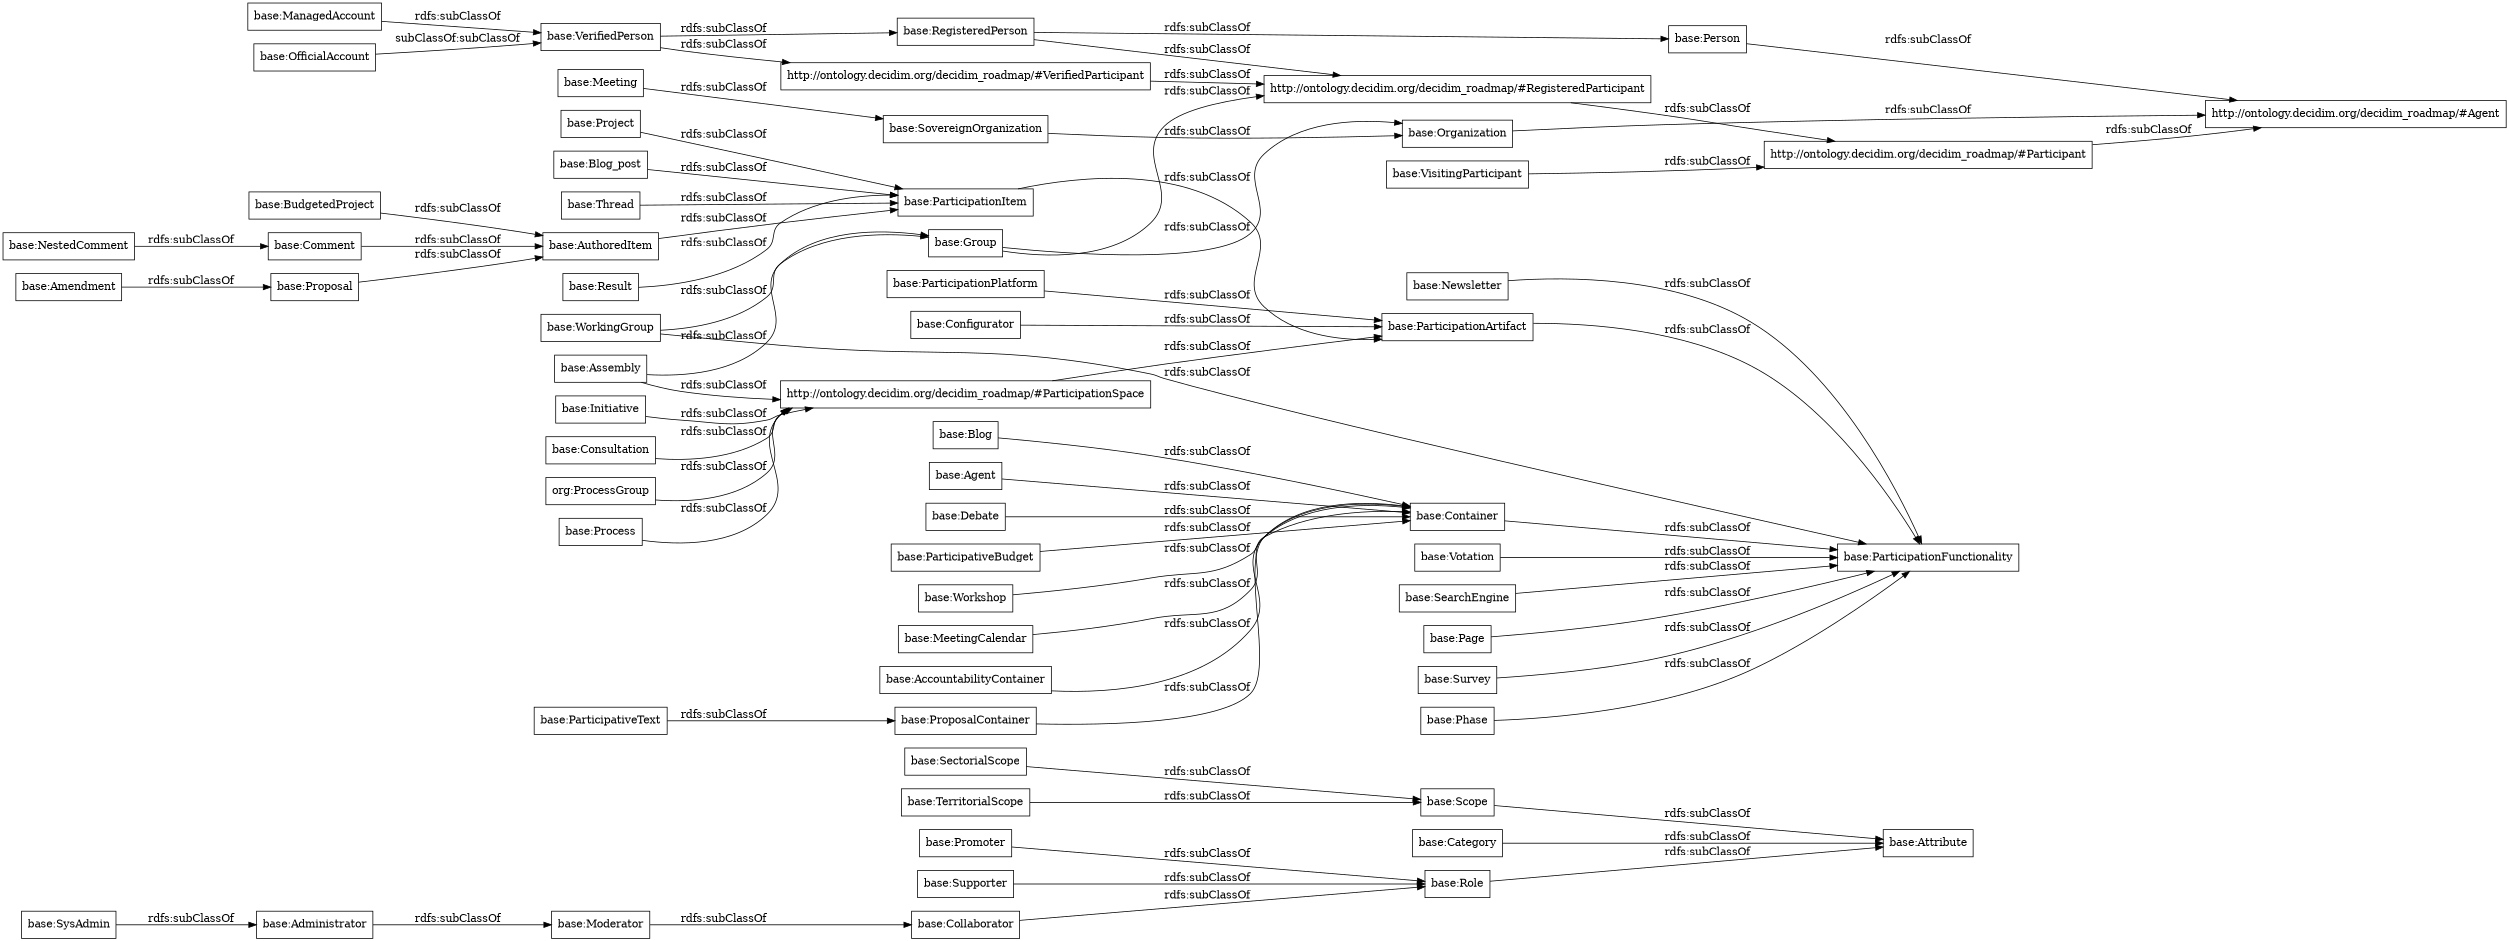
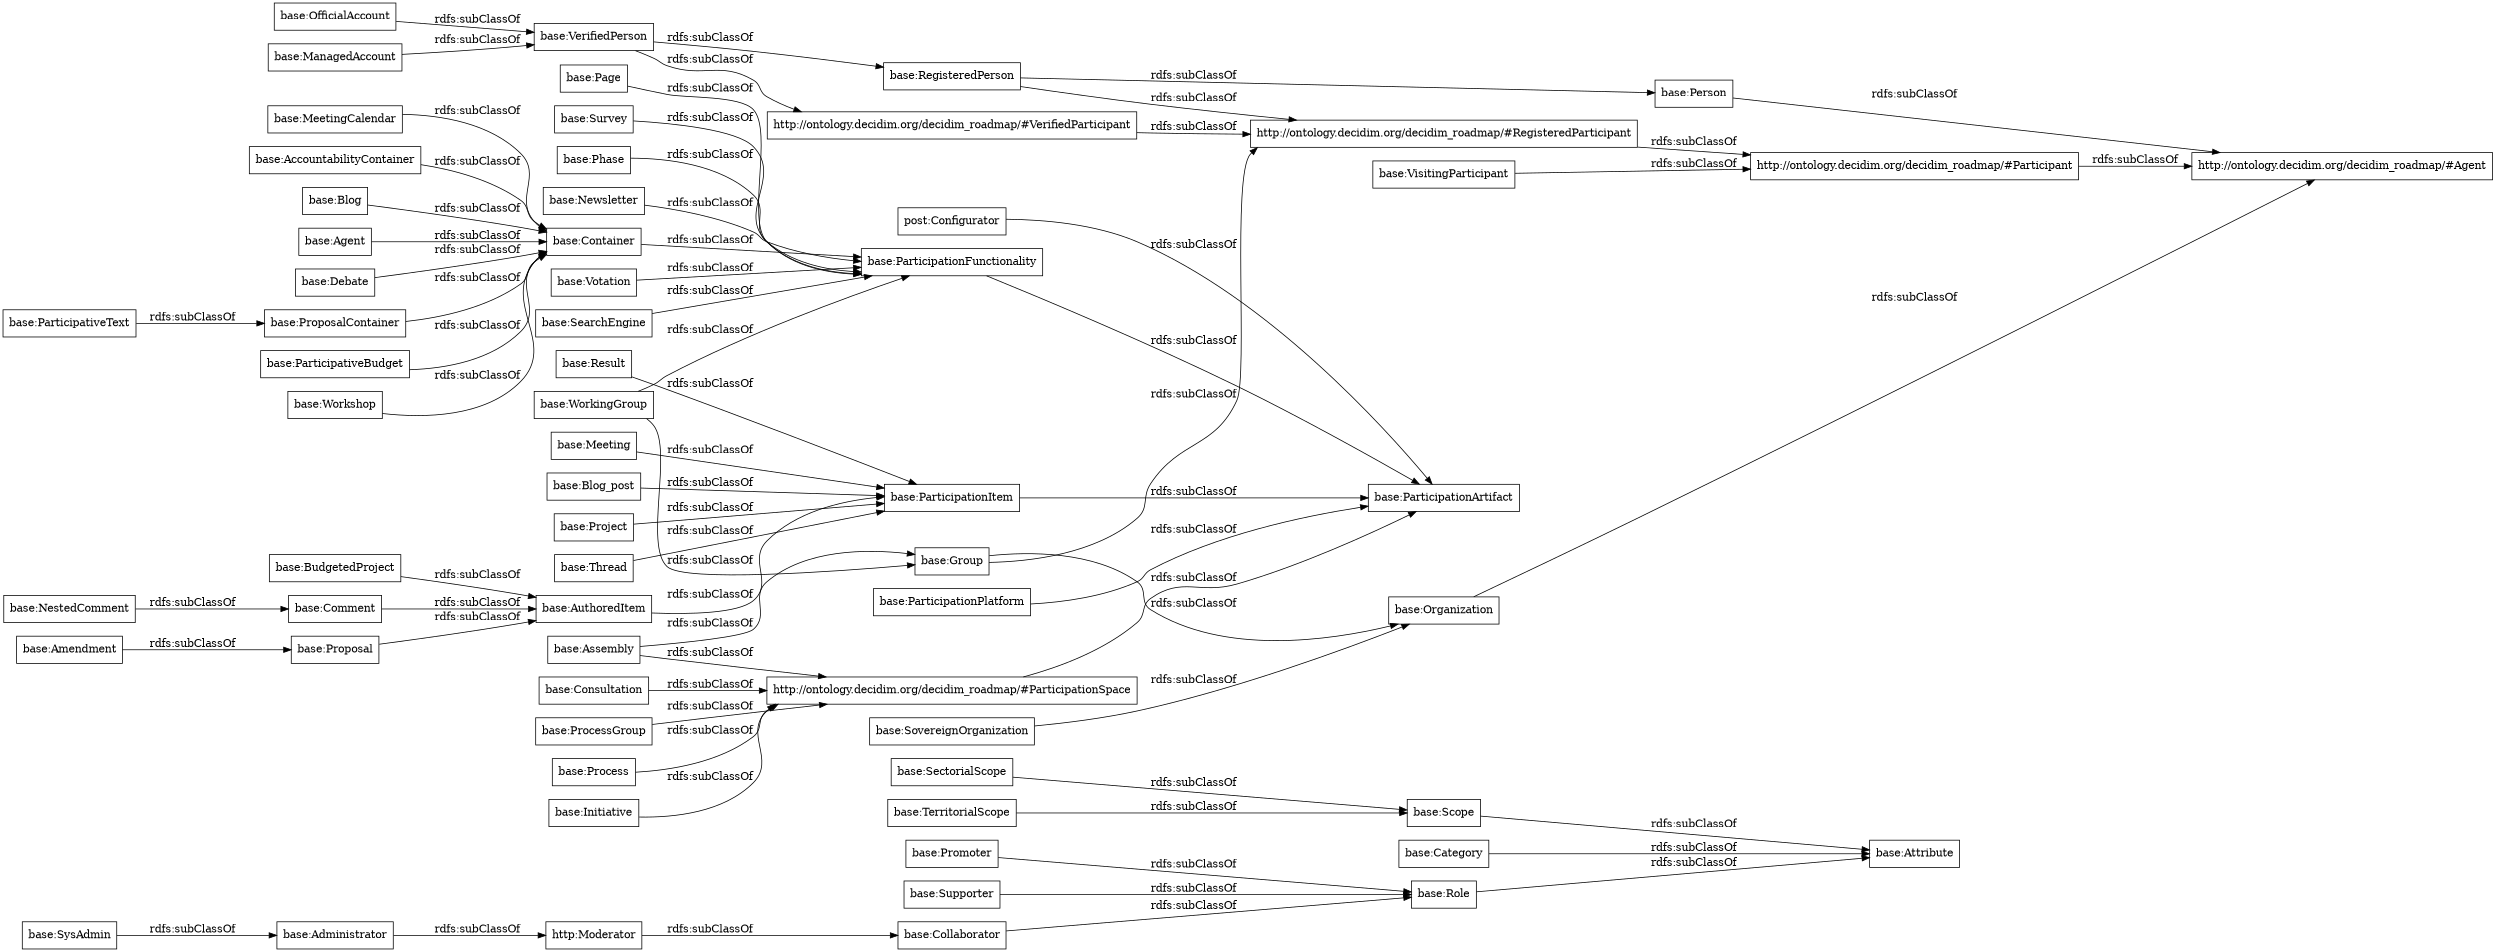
(458, 39) -> (478, 20)
(760, 103) -> (757, 469)
(966, 325) -> (952, 221)
(1758, 370) -> (1204, 370)
(601, 491) -> (594, 731)
(601, 925) -> (594, 935)
